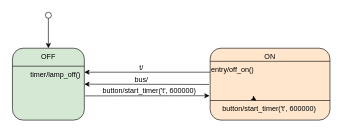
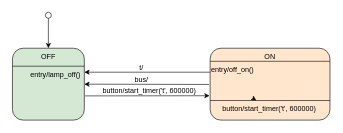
(50, 75) -> (49, 75)
